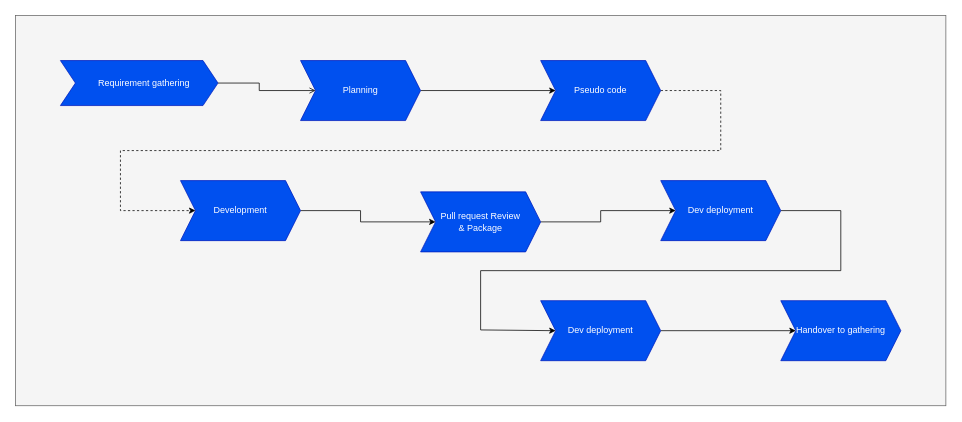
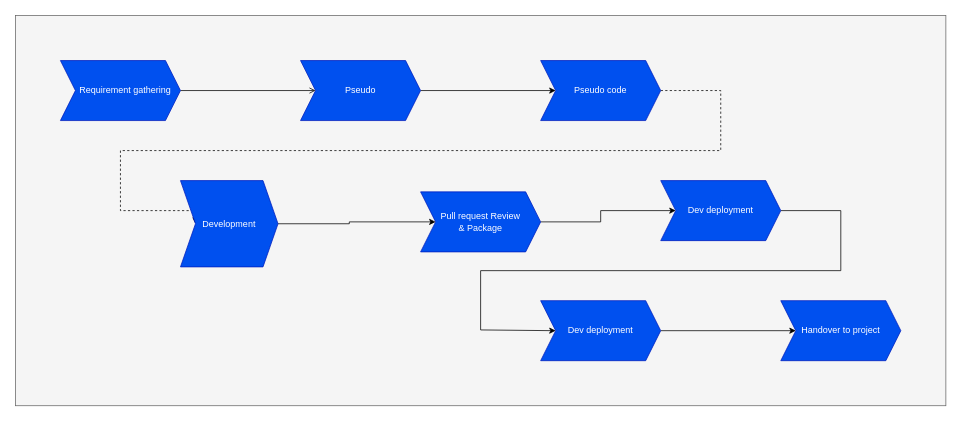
(139, 83) -> (120, 90)
(360, 90) -> (360, 90)
(240, 210) -> (229, 224)
(840, 330) -> (840, 330)
